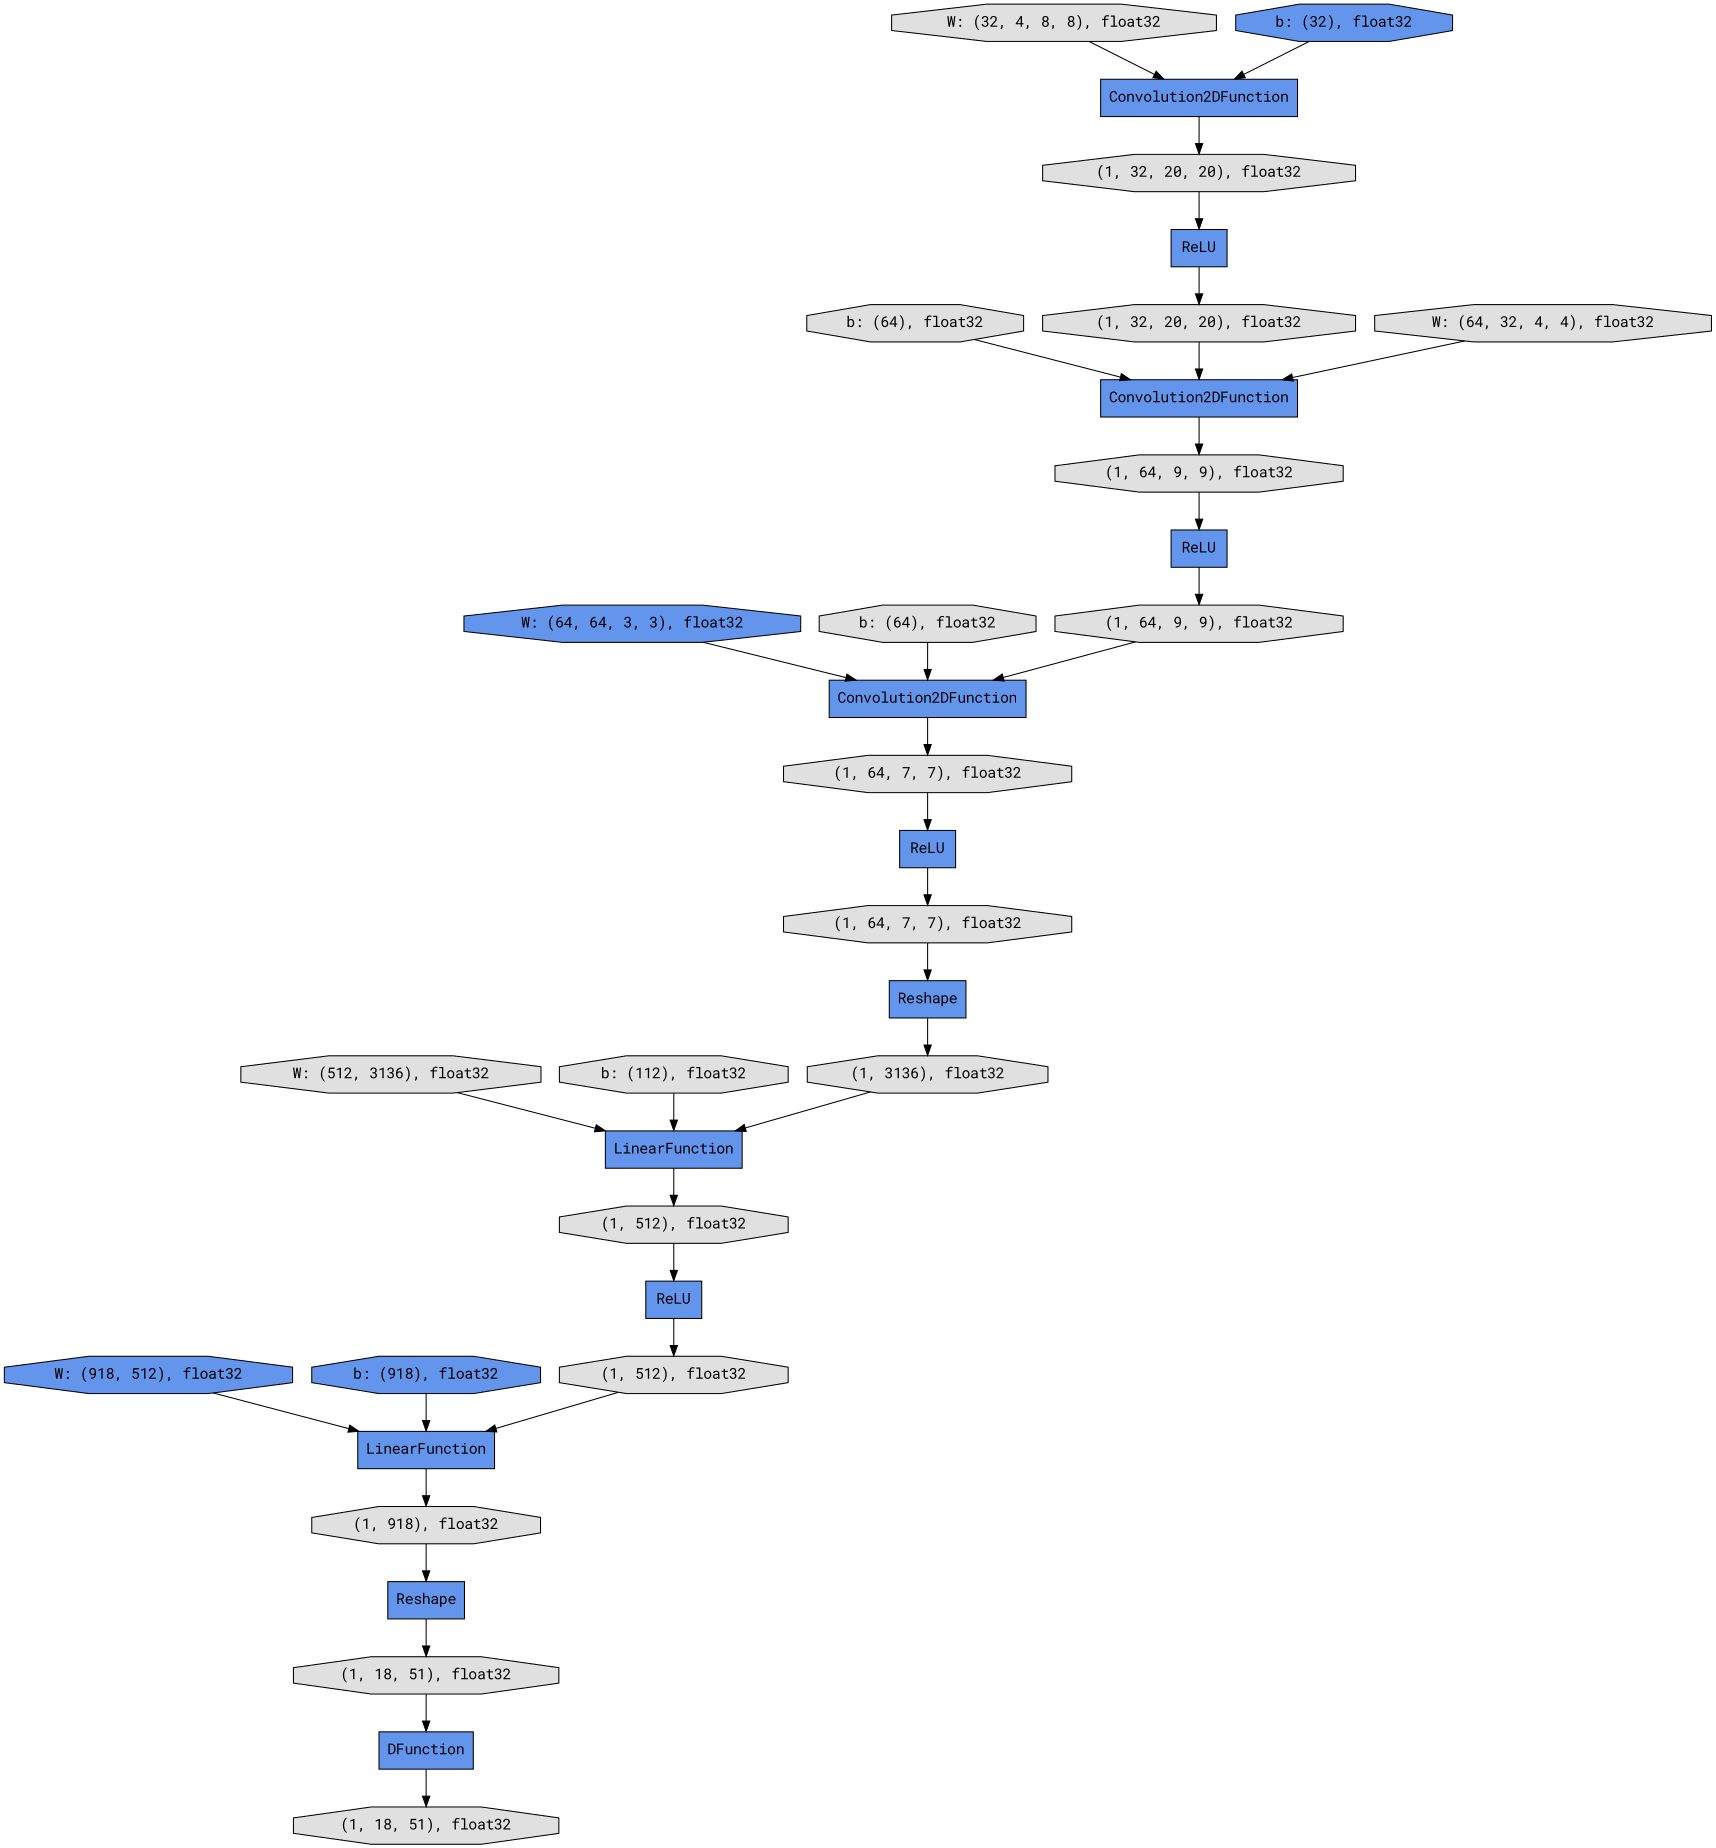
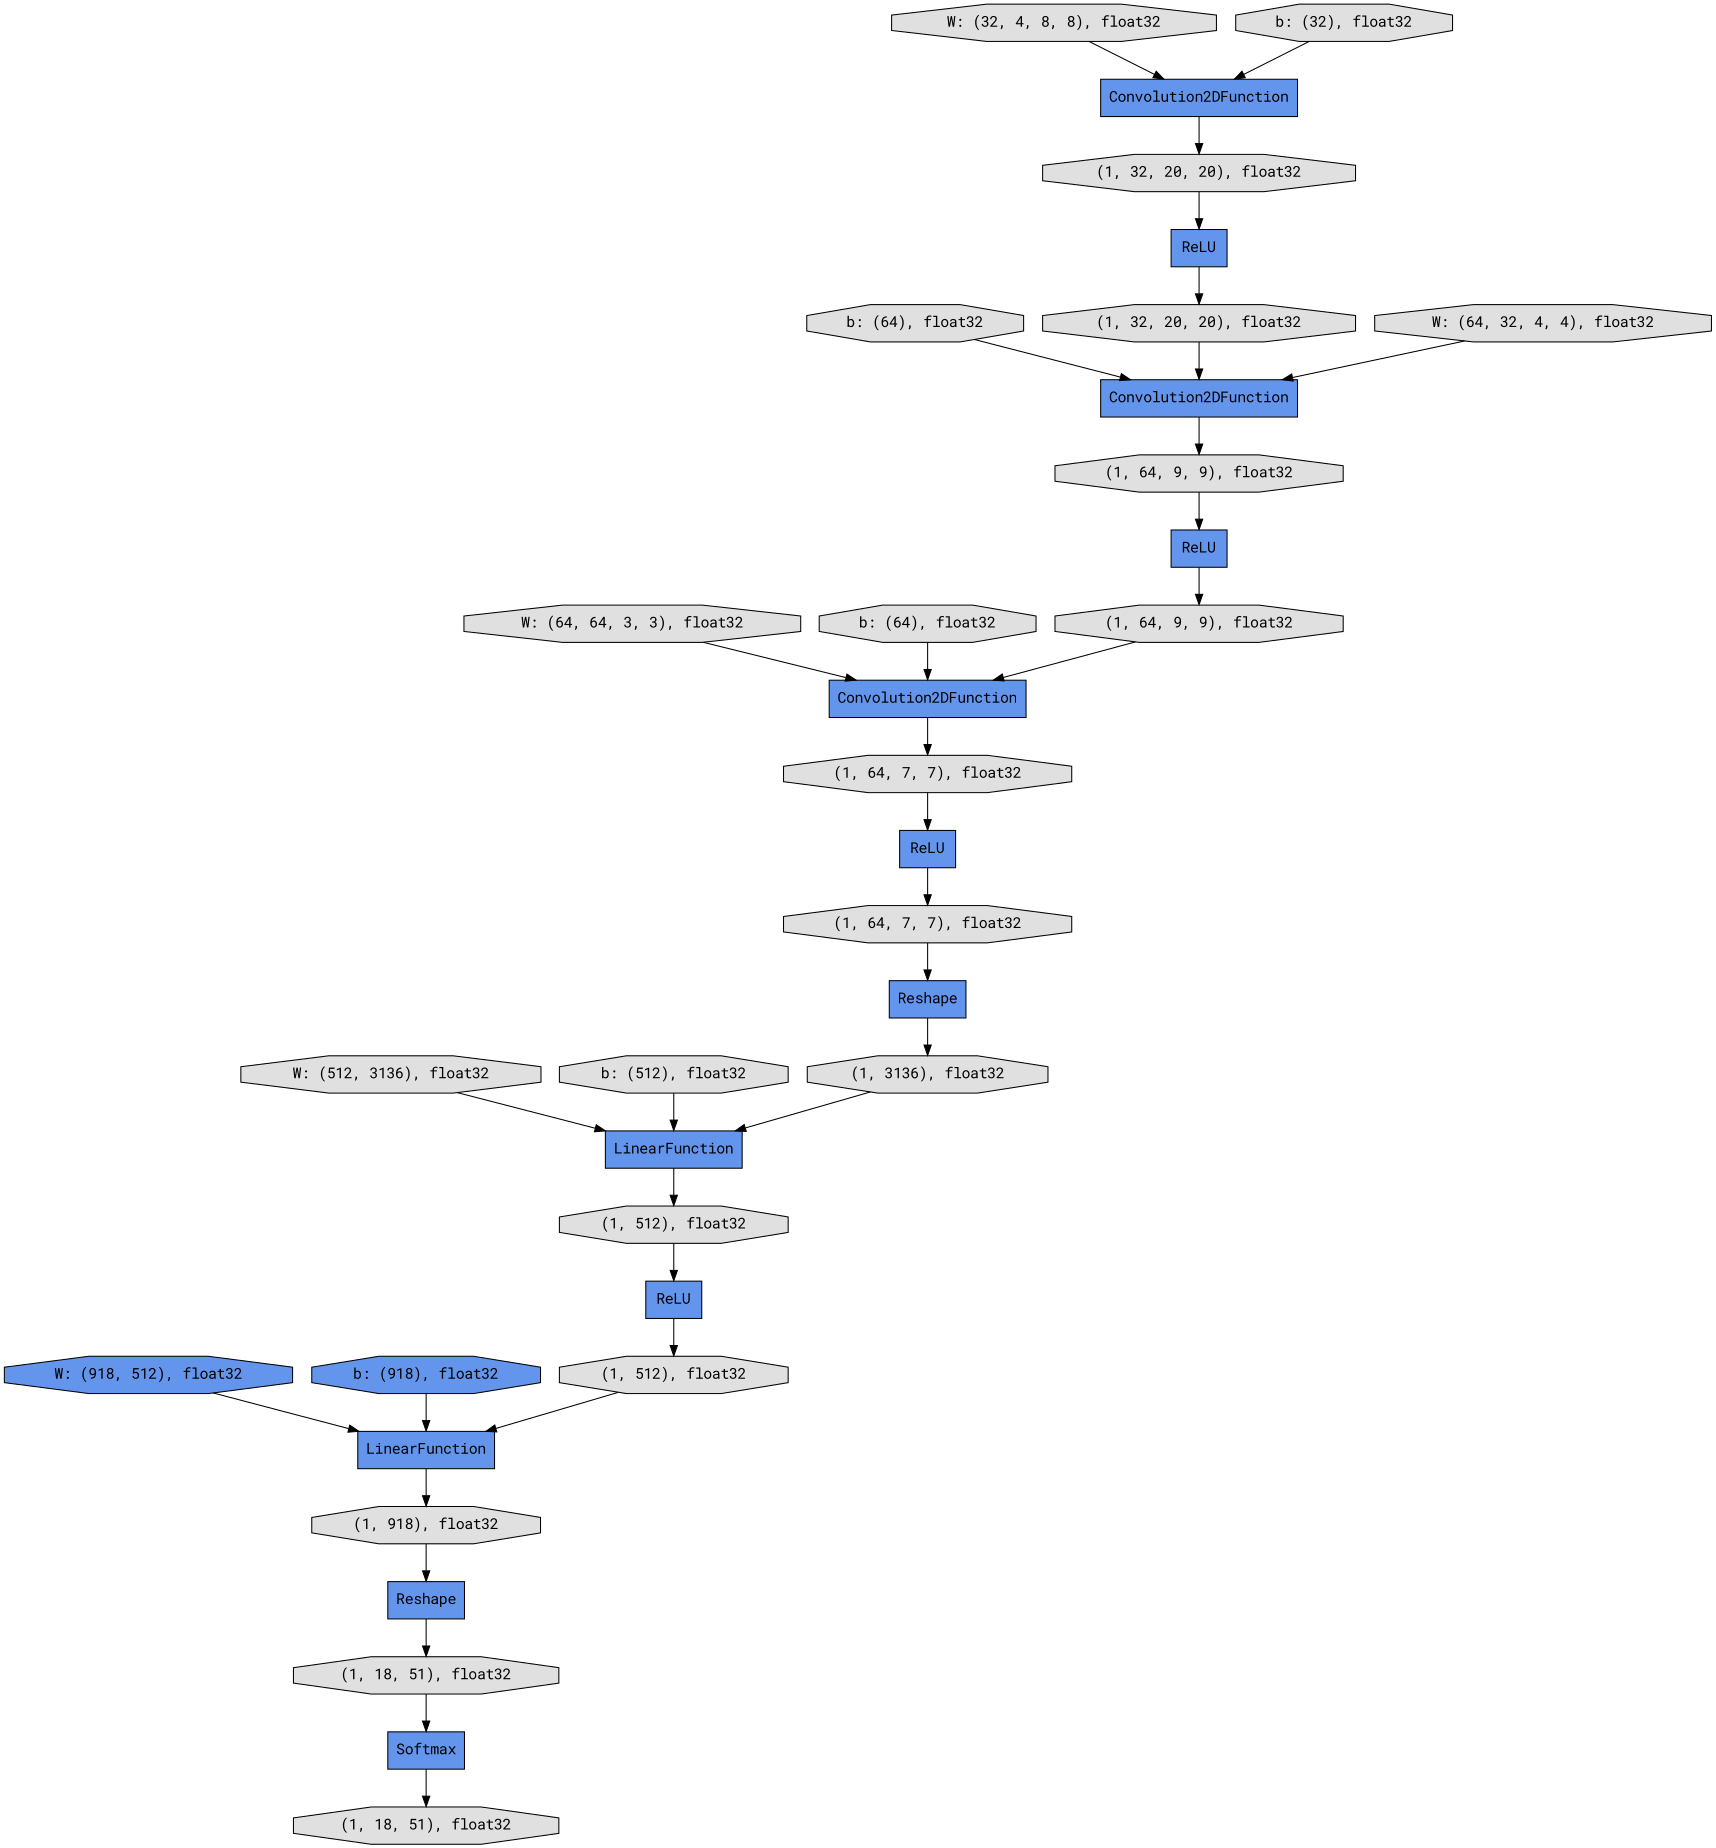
(1344, 23) -> (1344, 23)
(632, 624) -> (632, 624)
(674, 1074) -> (674, 1074)
(426, 1751) -> (426, 1751)
